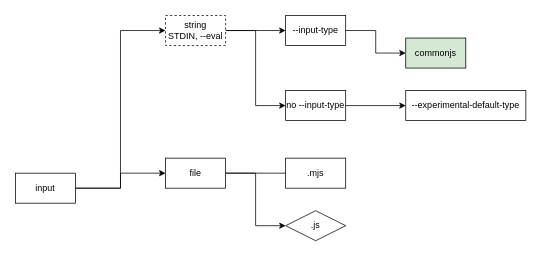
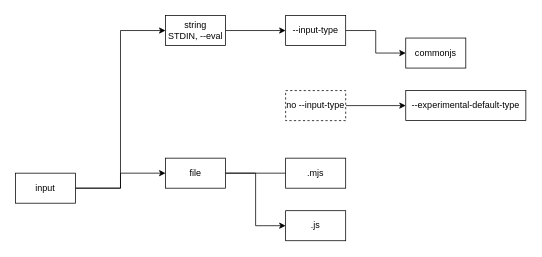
(195, 30) -> (195, 30)
(435, 53) -> (435, 53)
(255, 81) -> none
(315, 105) -> (315, 105)
(315, 225) -> (315, 225)
